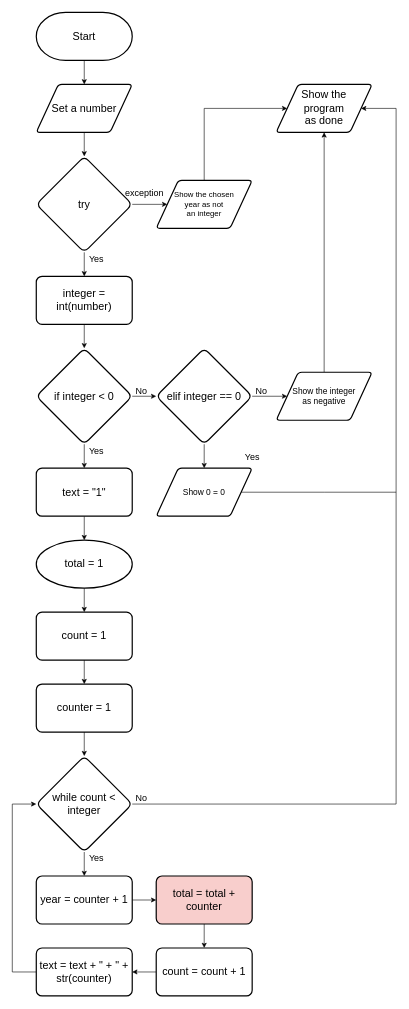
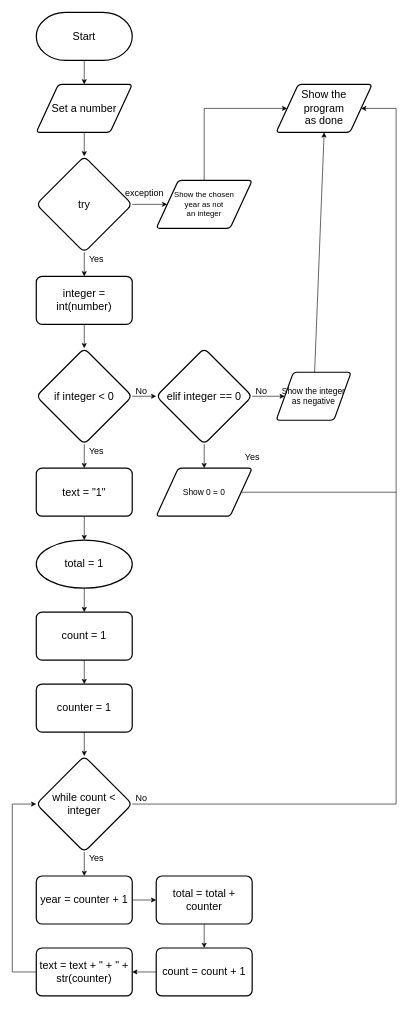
(324, 396) -> (314, 396)
(204, 900) -> (204, 900)
